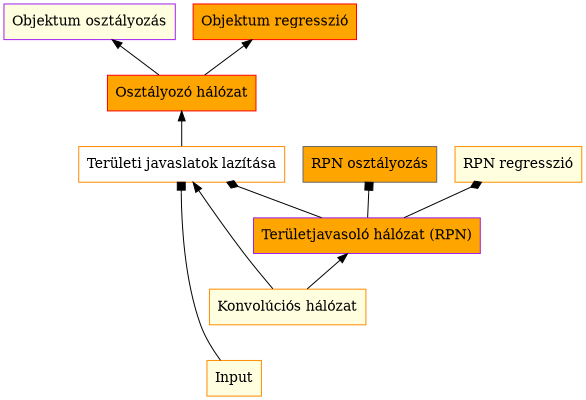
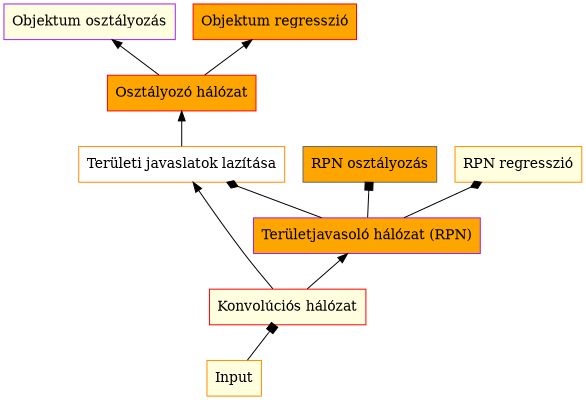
(189, 280) -> (258, 347)
(288, 307) -> (288, 307)
